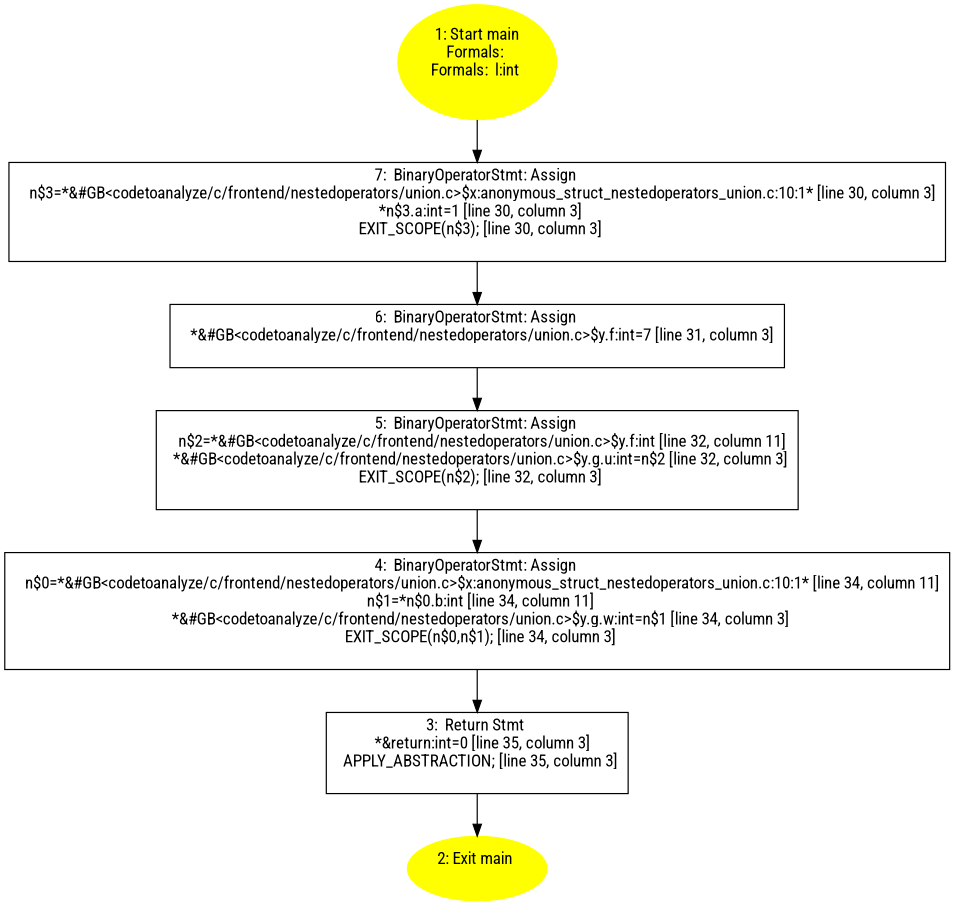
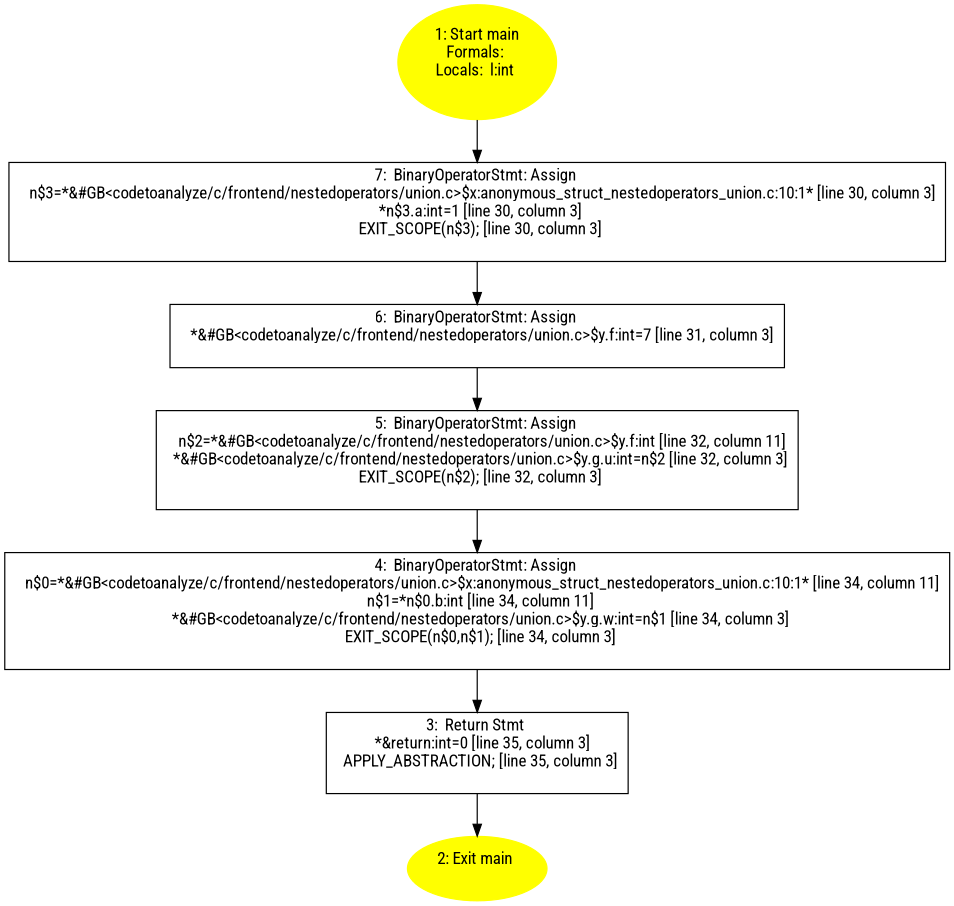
(477, 62) -> (477, 62)
